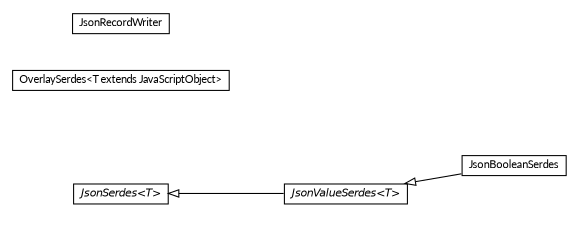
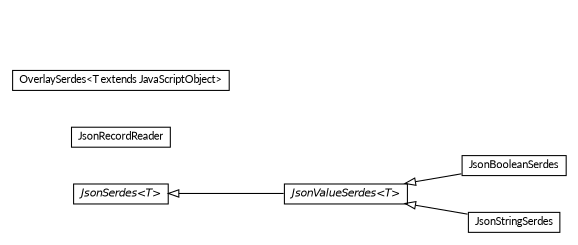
(121, 23) -> none
none -> (121, 137)
none -> (514, 222)
